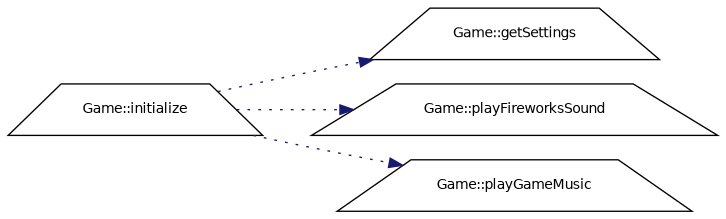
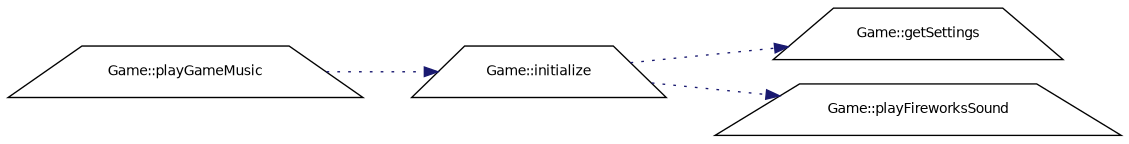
(321, 150) -> (375, 72)
